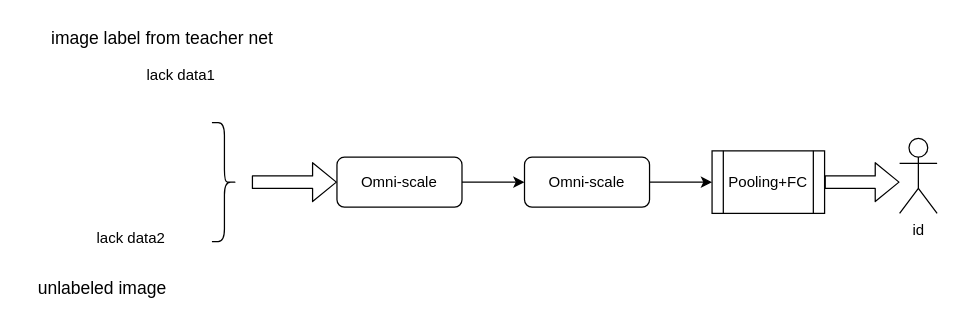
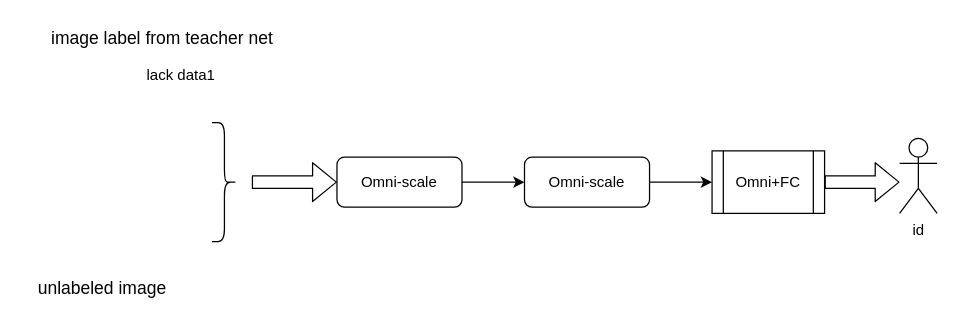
(768, 182) -> (768, 182)
(131, 238) -> none
